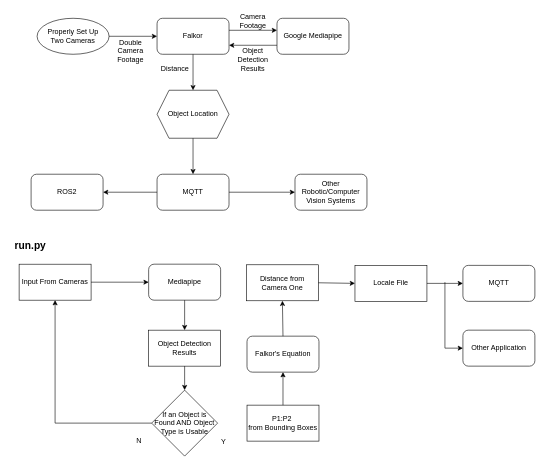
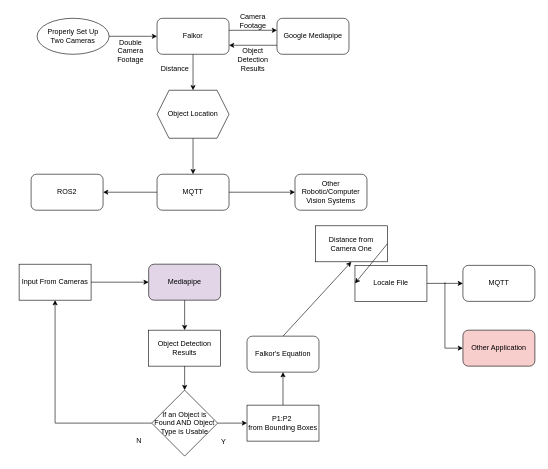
(30, 247) -> none
(185, 282) -> (185, 282)
(282, 283) -> (351, 244)
(499, 348) -> (499, 348)
none -> (241, 423)
